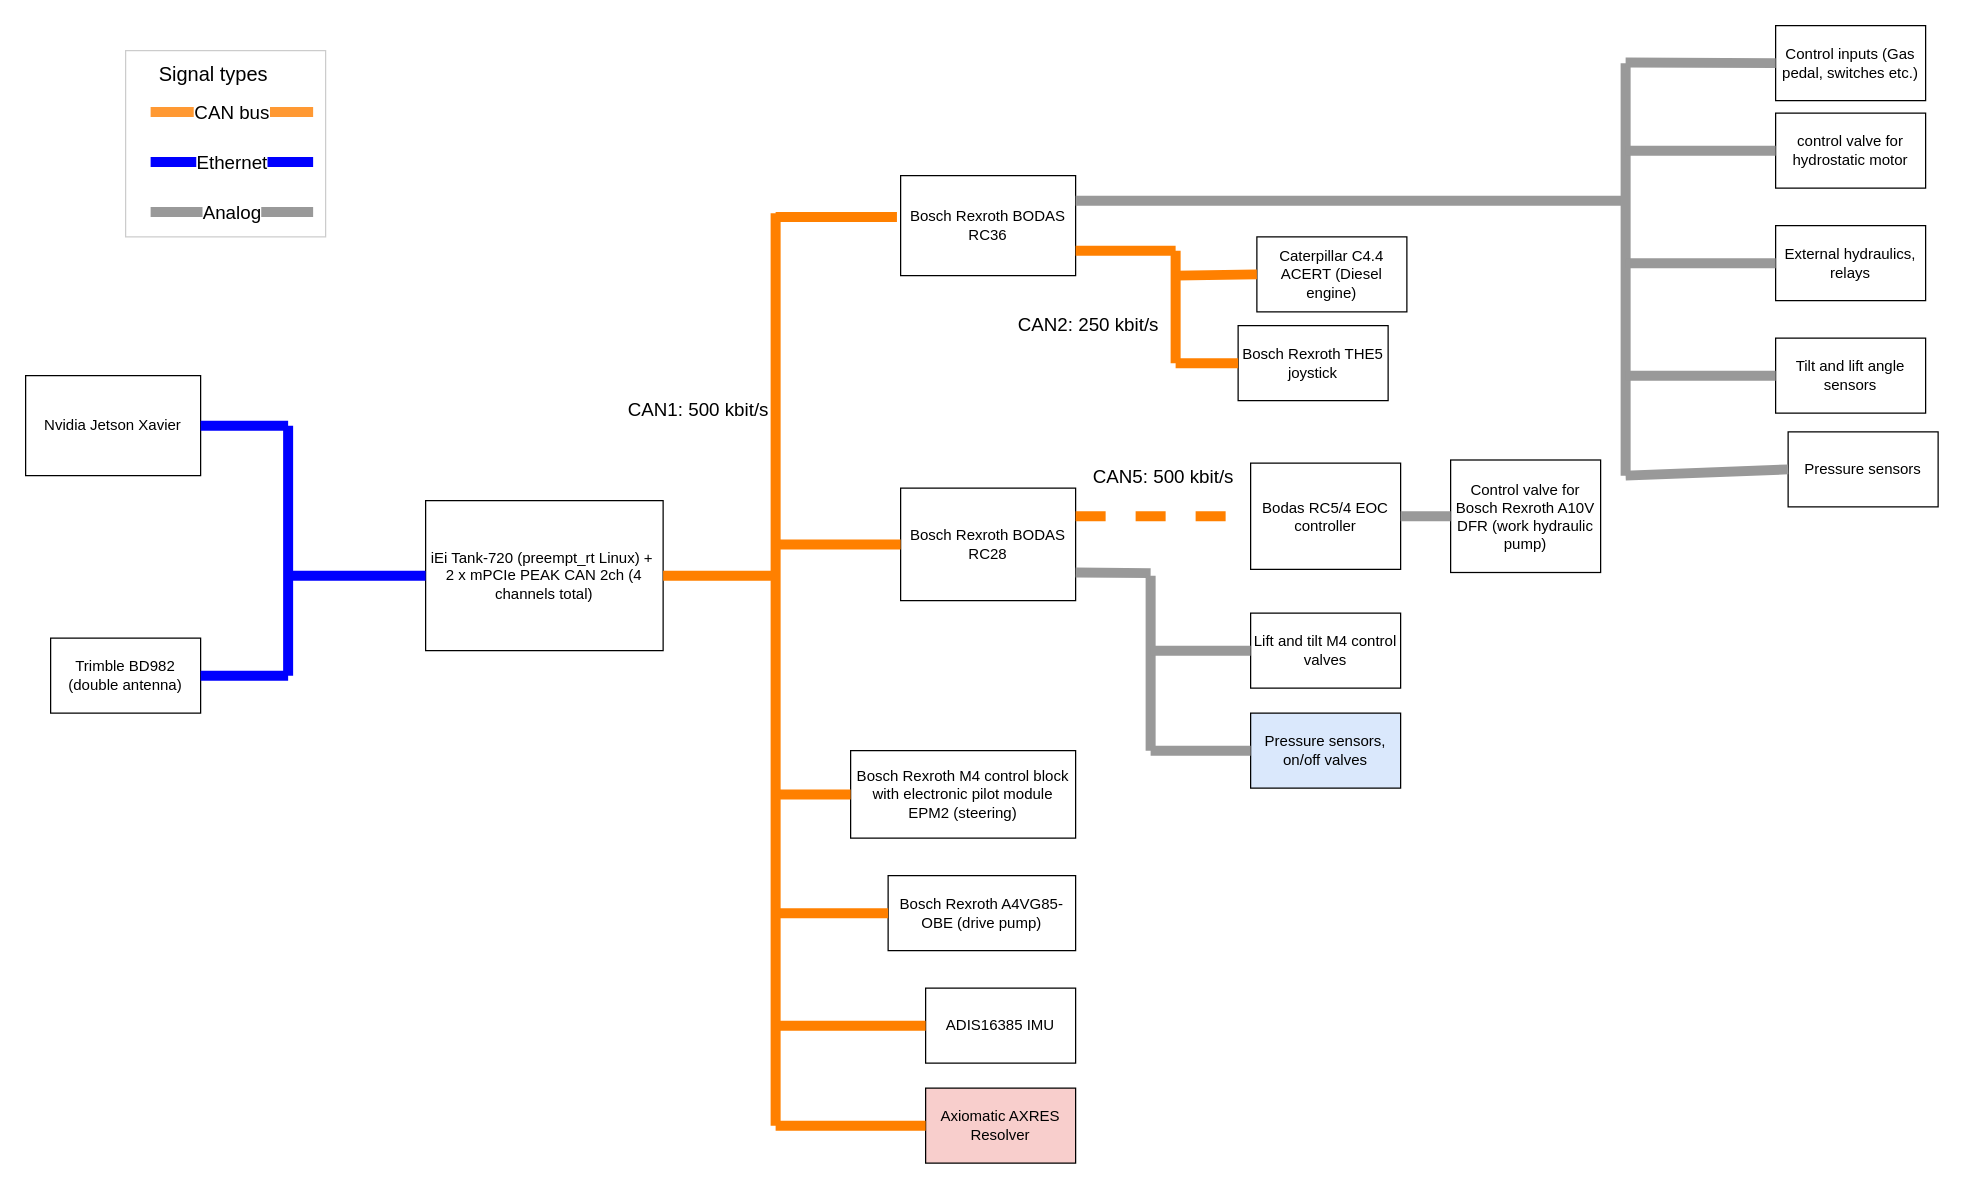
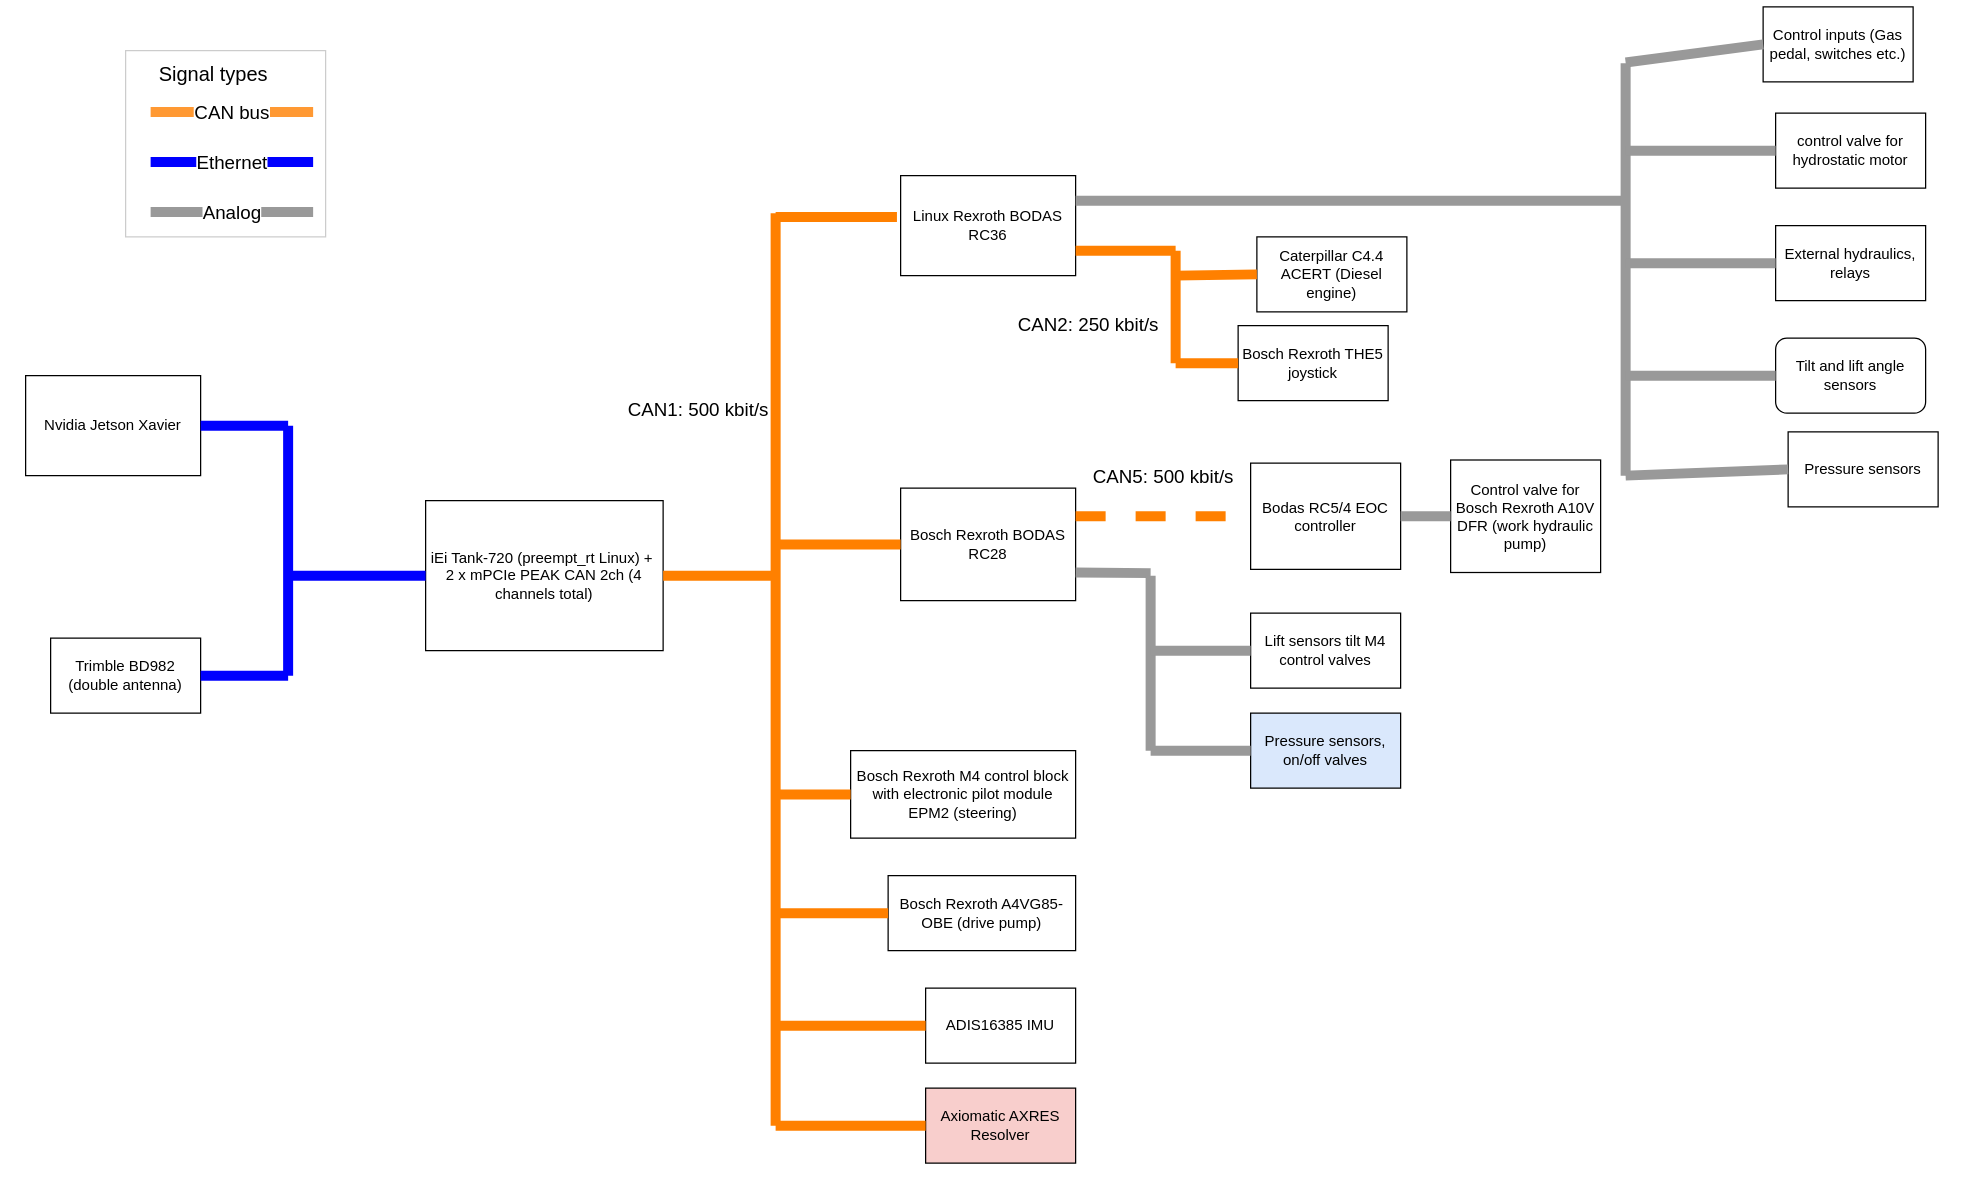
(1851, 63) -> (1838, 44)
(988, 226) -> (988, 226)
(1851, 376) -> (1851, 376)
(1326, 651) -> (1326, 651)
